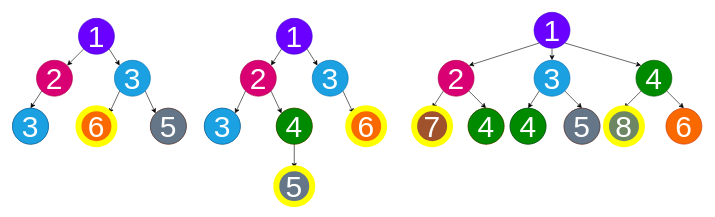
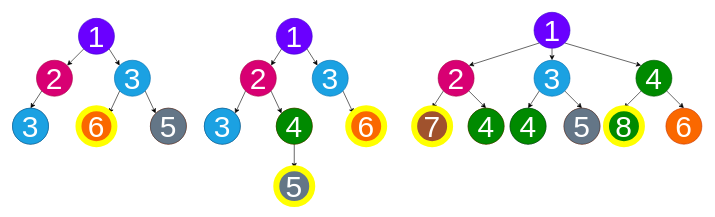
(624, 126) -> (624, 126)
